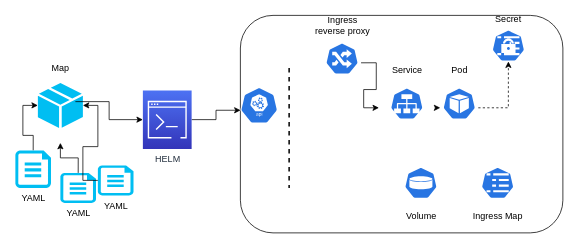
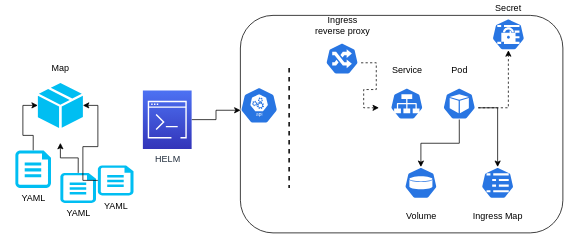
(508, 46) -> (508, 34)
(376, 89) -> (376, 89)
(93, 102) -> none
(435, 108) -> none
none -> (498, 135)
none -> (451, 143)
